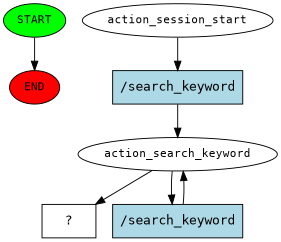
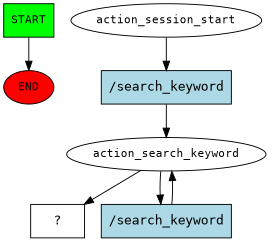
(35, 20) -> (29, 20)
